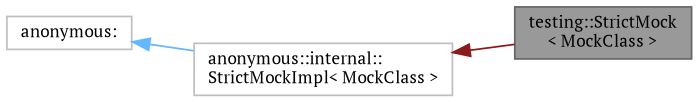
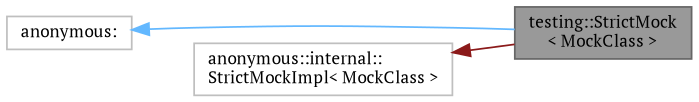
(172, 48) -> (332, 26)
